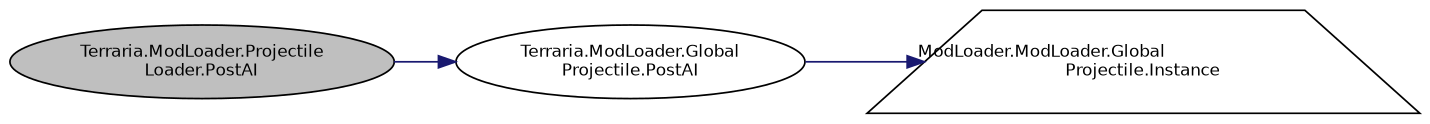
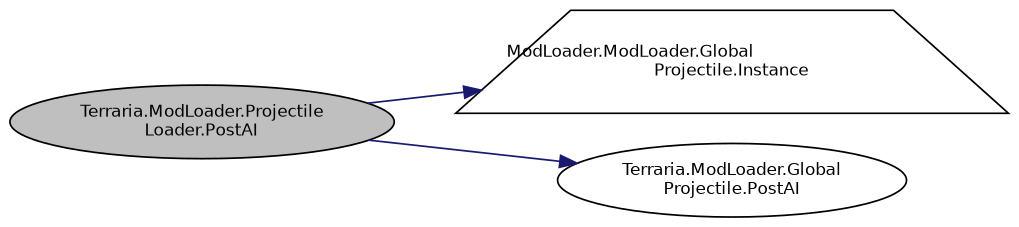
(856, 62) -> (416, 98)
